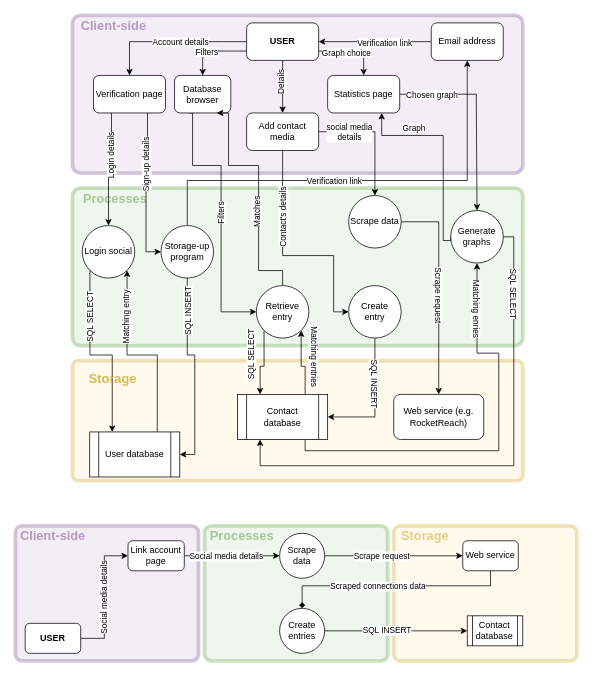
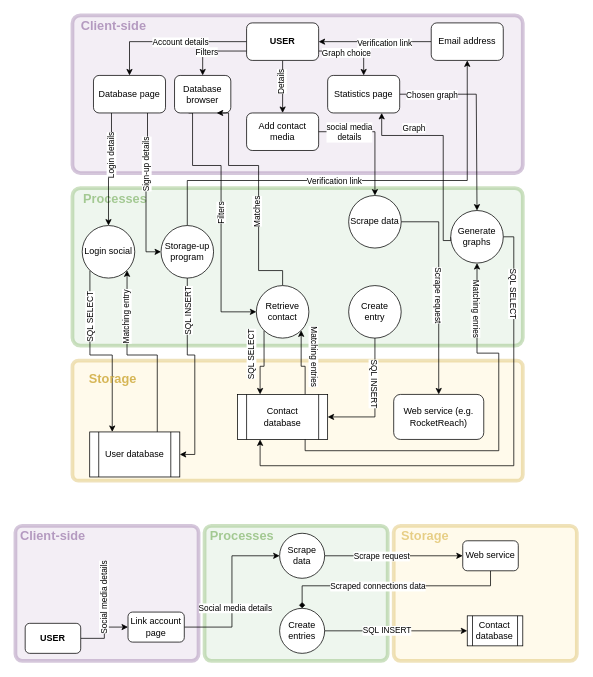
(129, 94) -> (129, 94)
(288, 255) -> none
(282, 312) -> (282, 312)
(156, 555) -> (156, 627)
